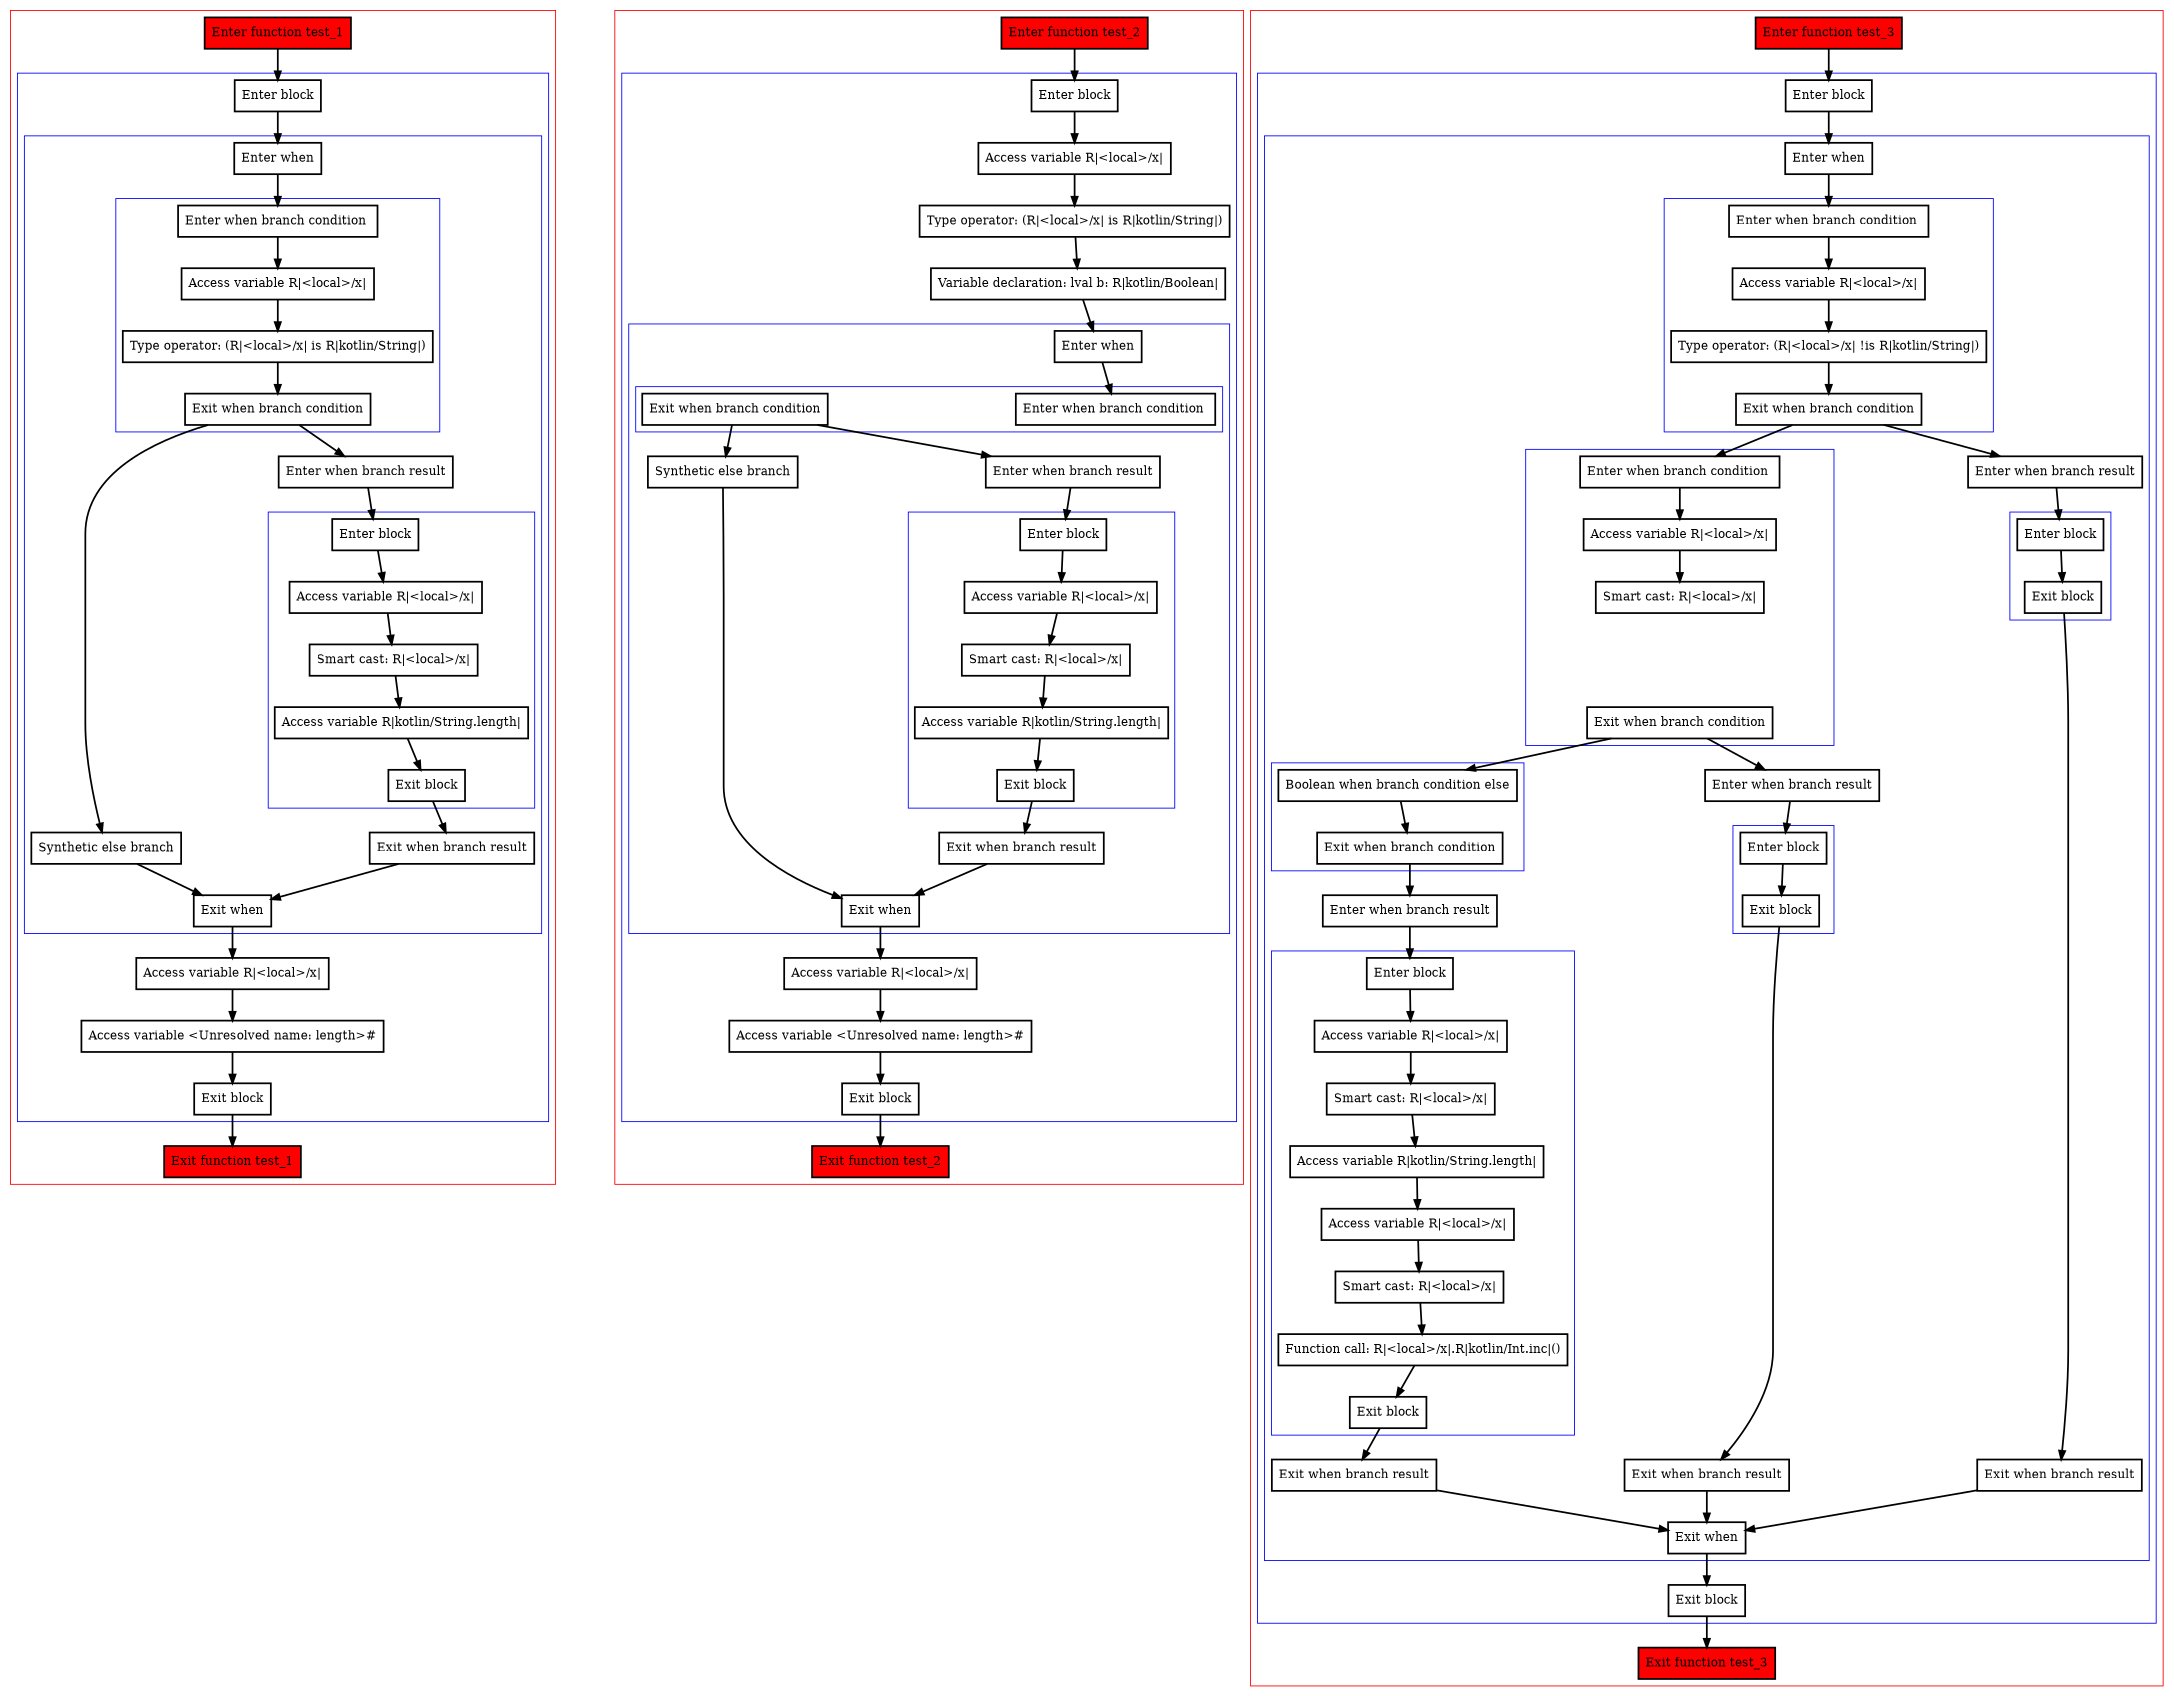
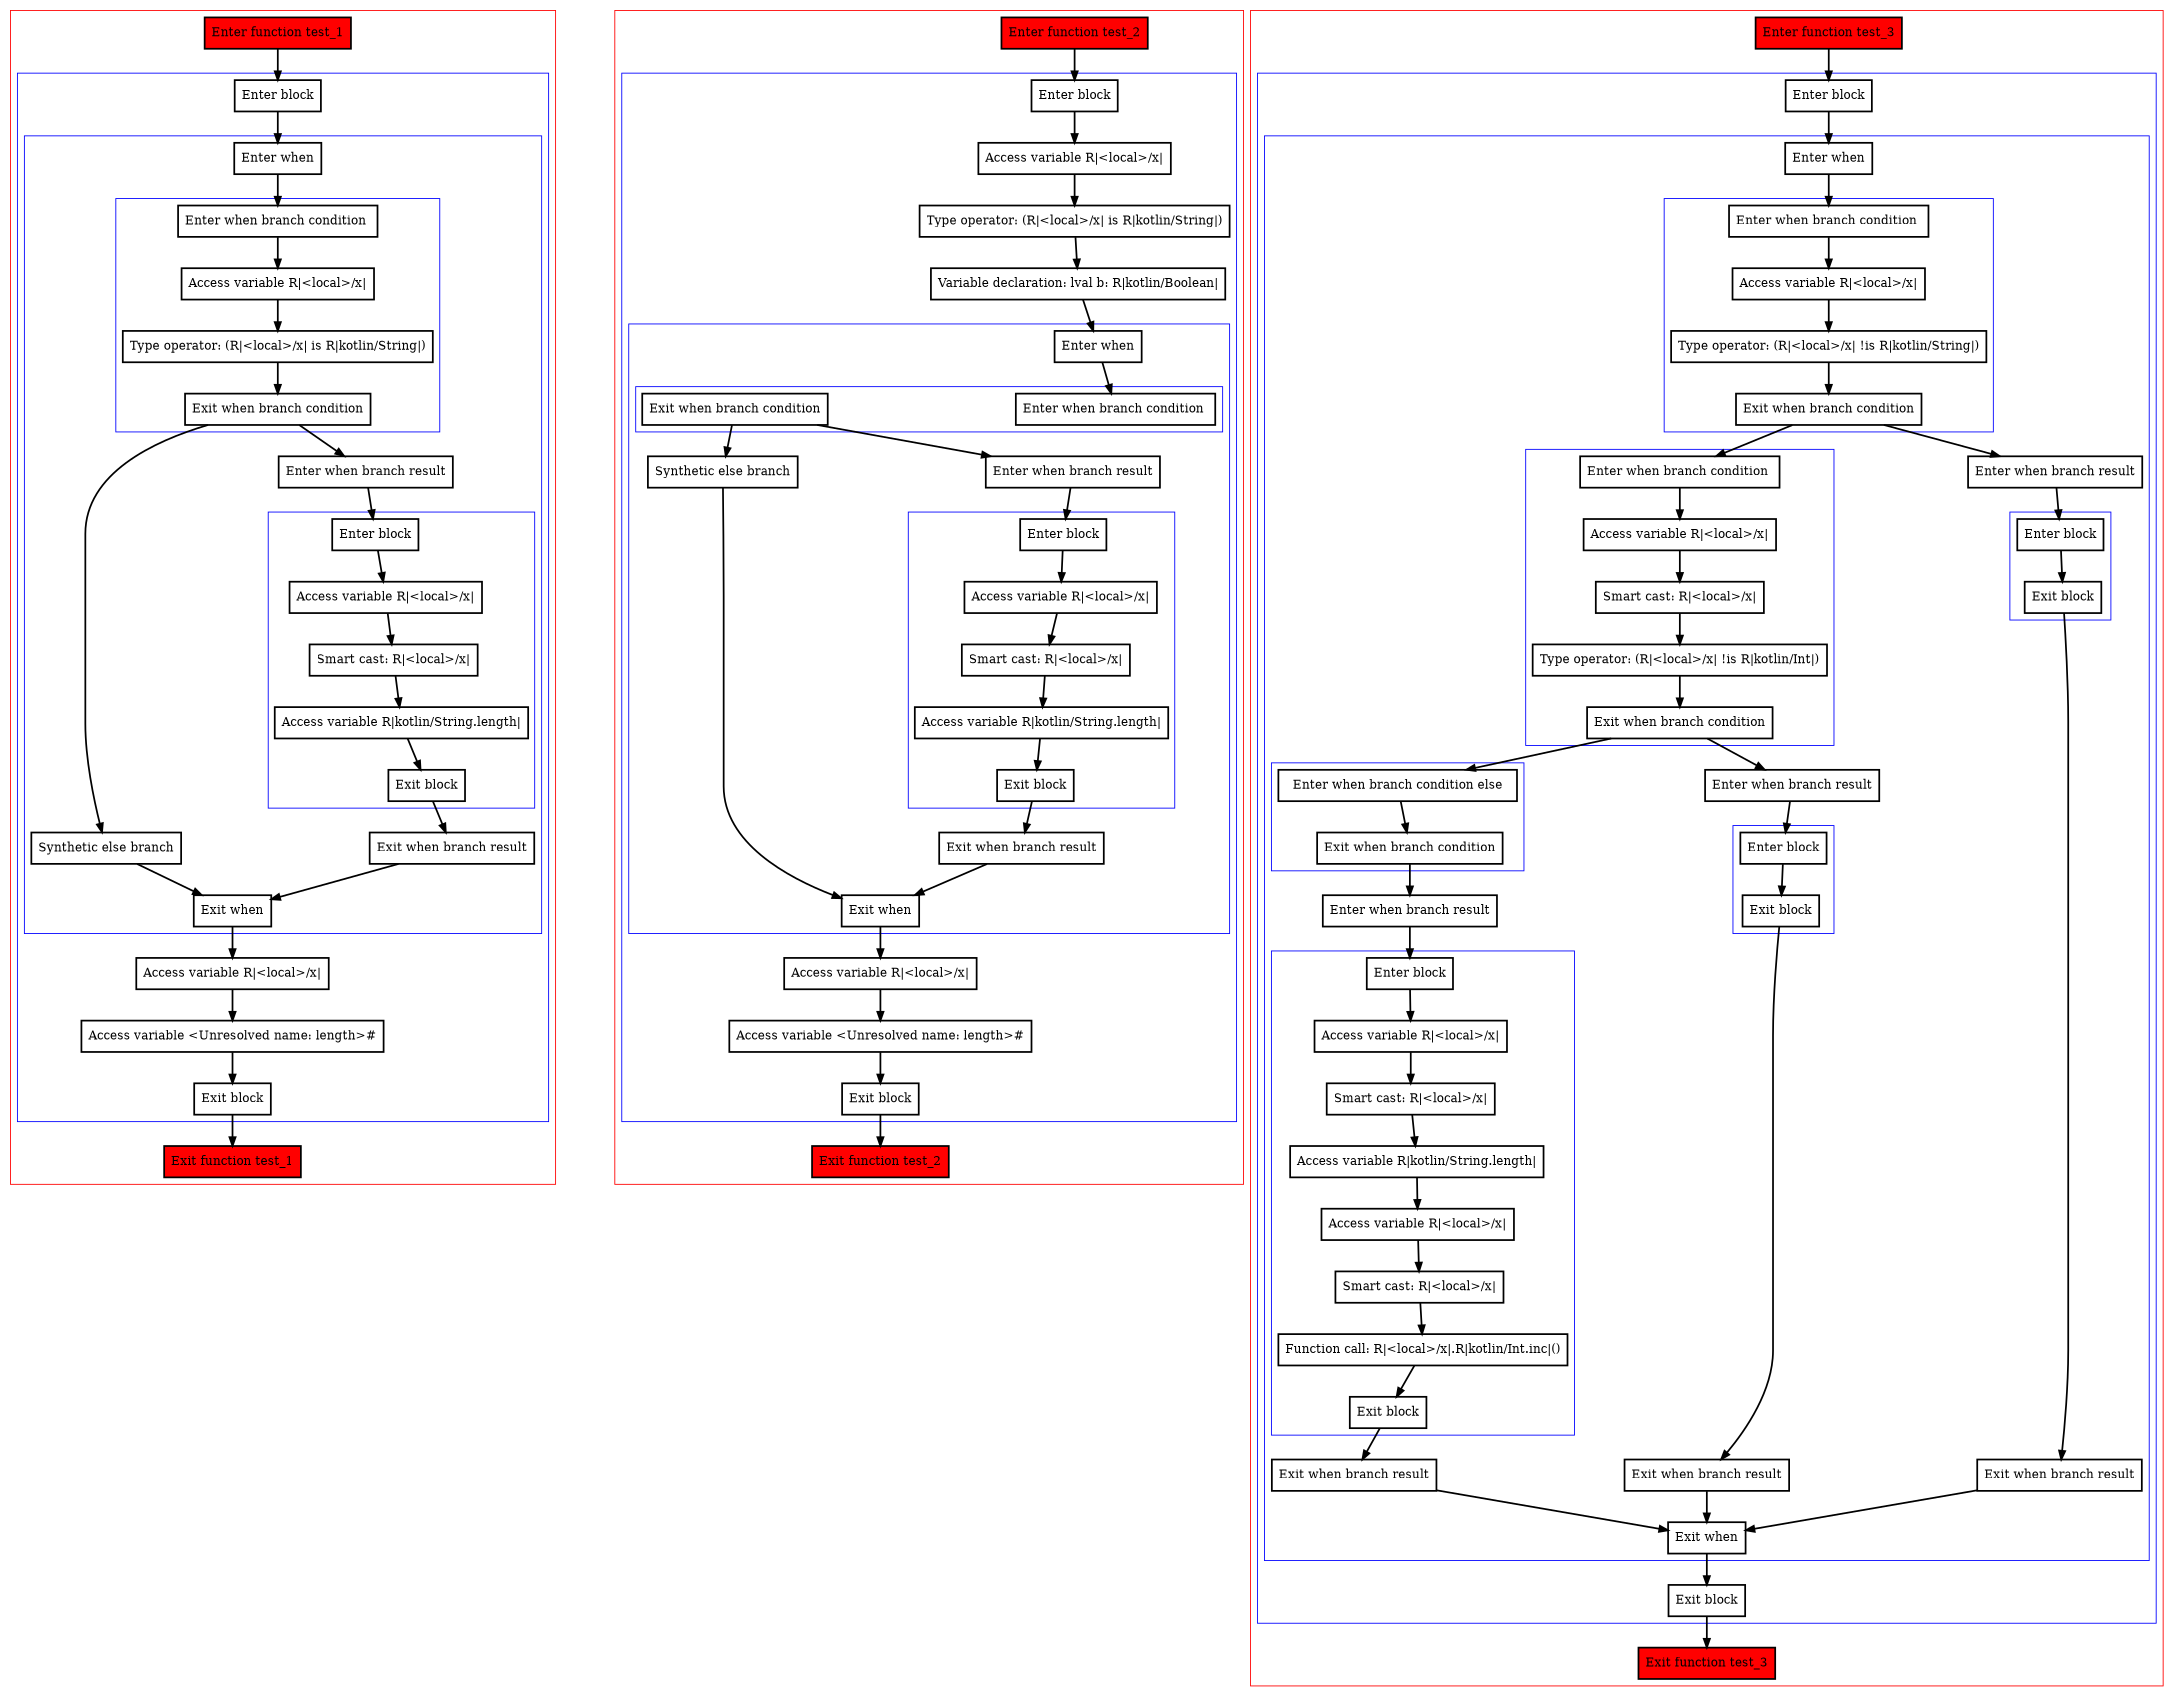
none -> (1680, 660)
(1398, 785) -> (1398, 785)
